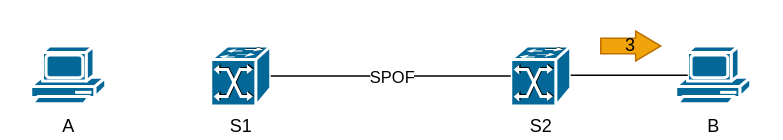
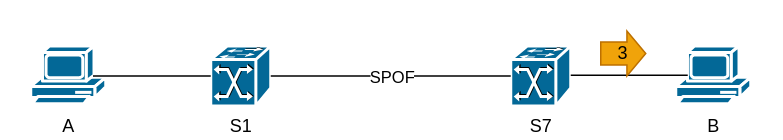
(631, 46) -> (623, 53)
none -> (151, 76)
(542, 127) -> (542, 127)
